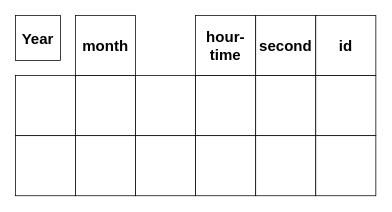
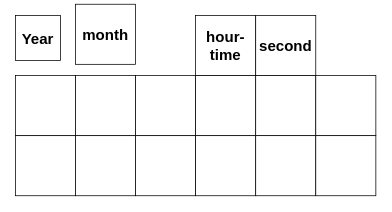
(105, 45) -> (105, 34)
(345, 45) -> none
